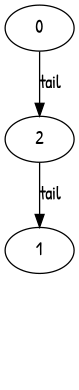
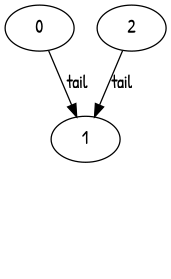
(40, 77) -> (60, 78)
